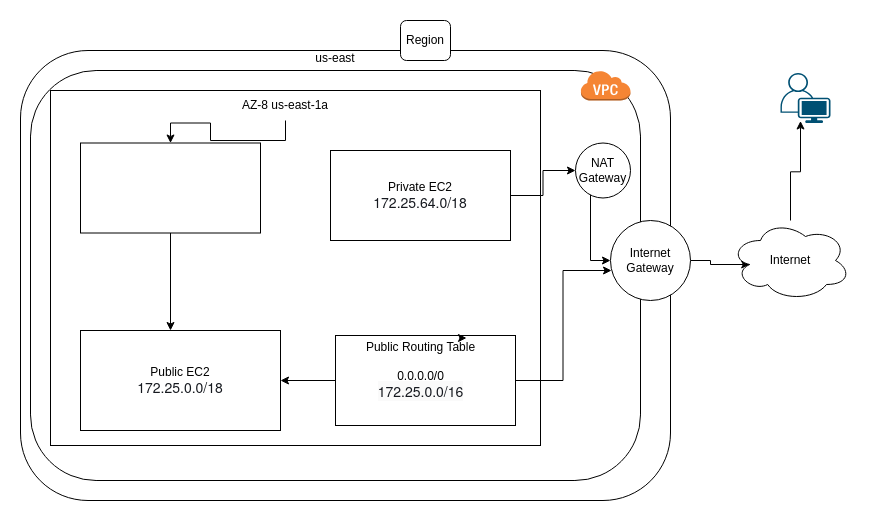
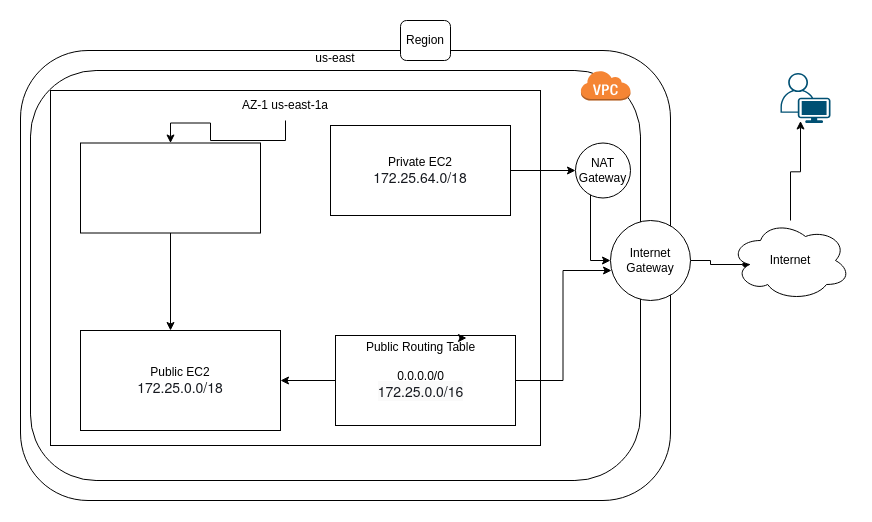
(286, 106) -> (286, 106)
(421, 196) -> (421, 171)
(741, 265) -> (741, 265)
